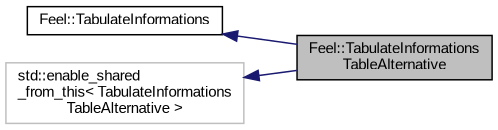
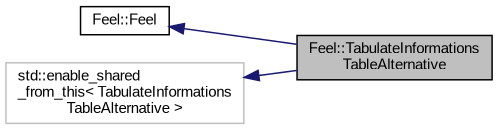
(125, 21) -> (125, 21)
